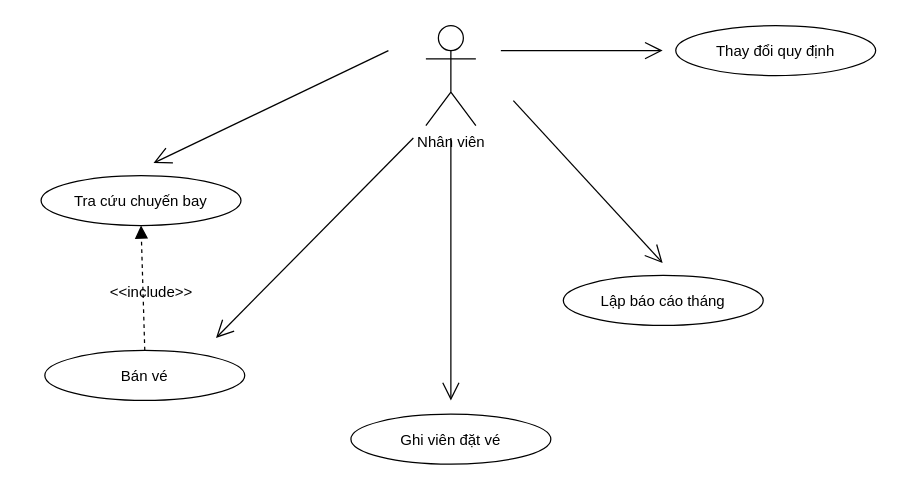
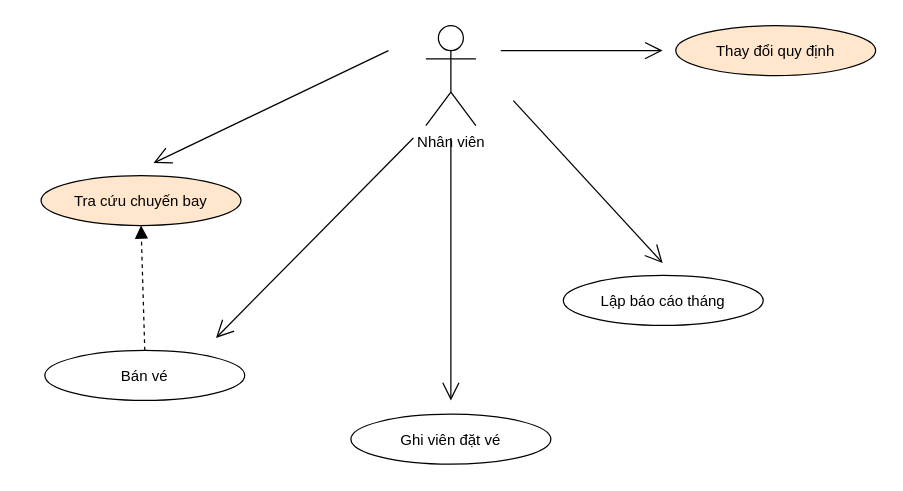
(776, 51) -> (776, 51)
(141, 201) -> (141, 201)
(151, 291) -> none
